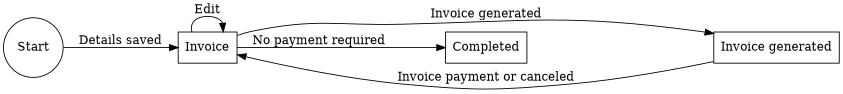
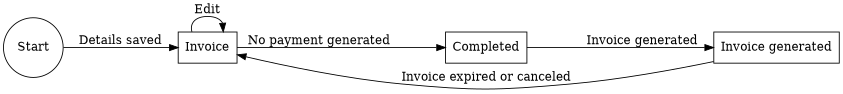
(471, 22) -> (616, 48)
(319, 41) -> (319, 41)
(486, 77) -> (486, 77)
